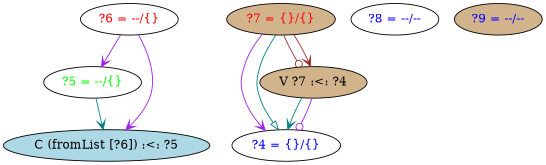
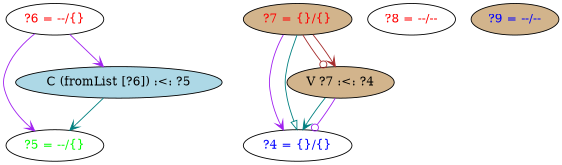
(395, 19) -> (412, 19)
(99, 110) -> (90, 111)
